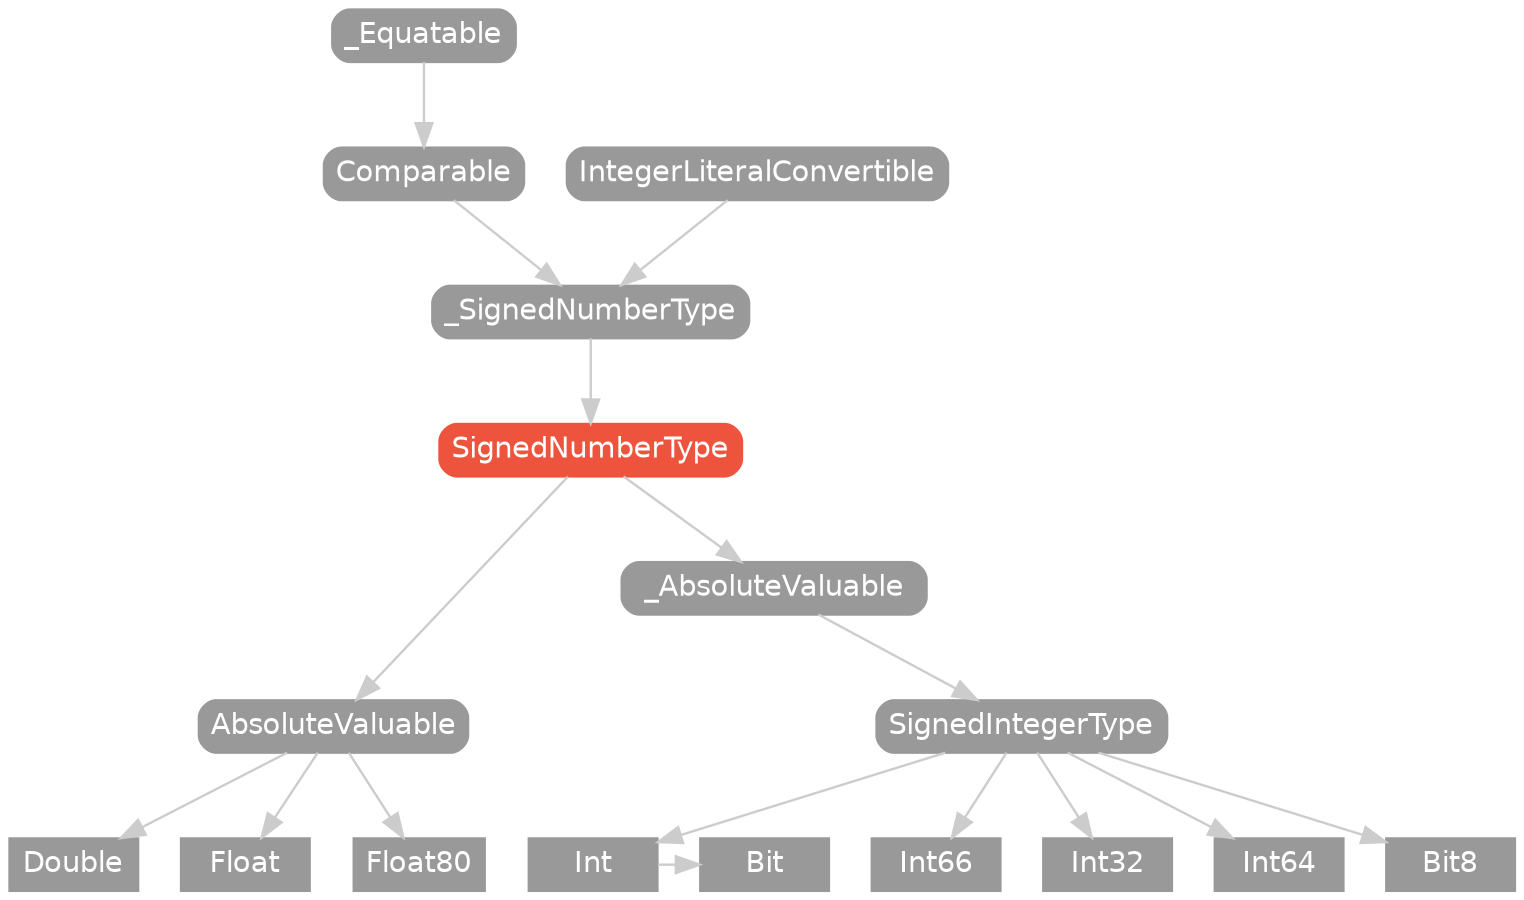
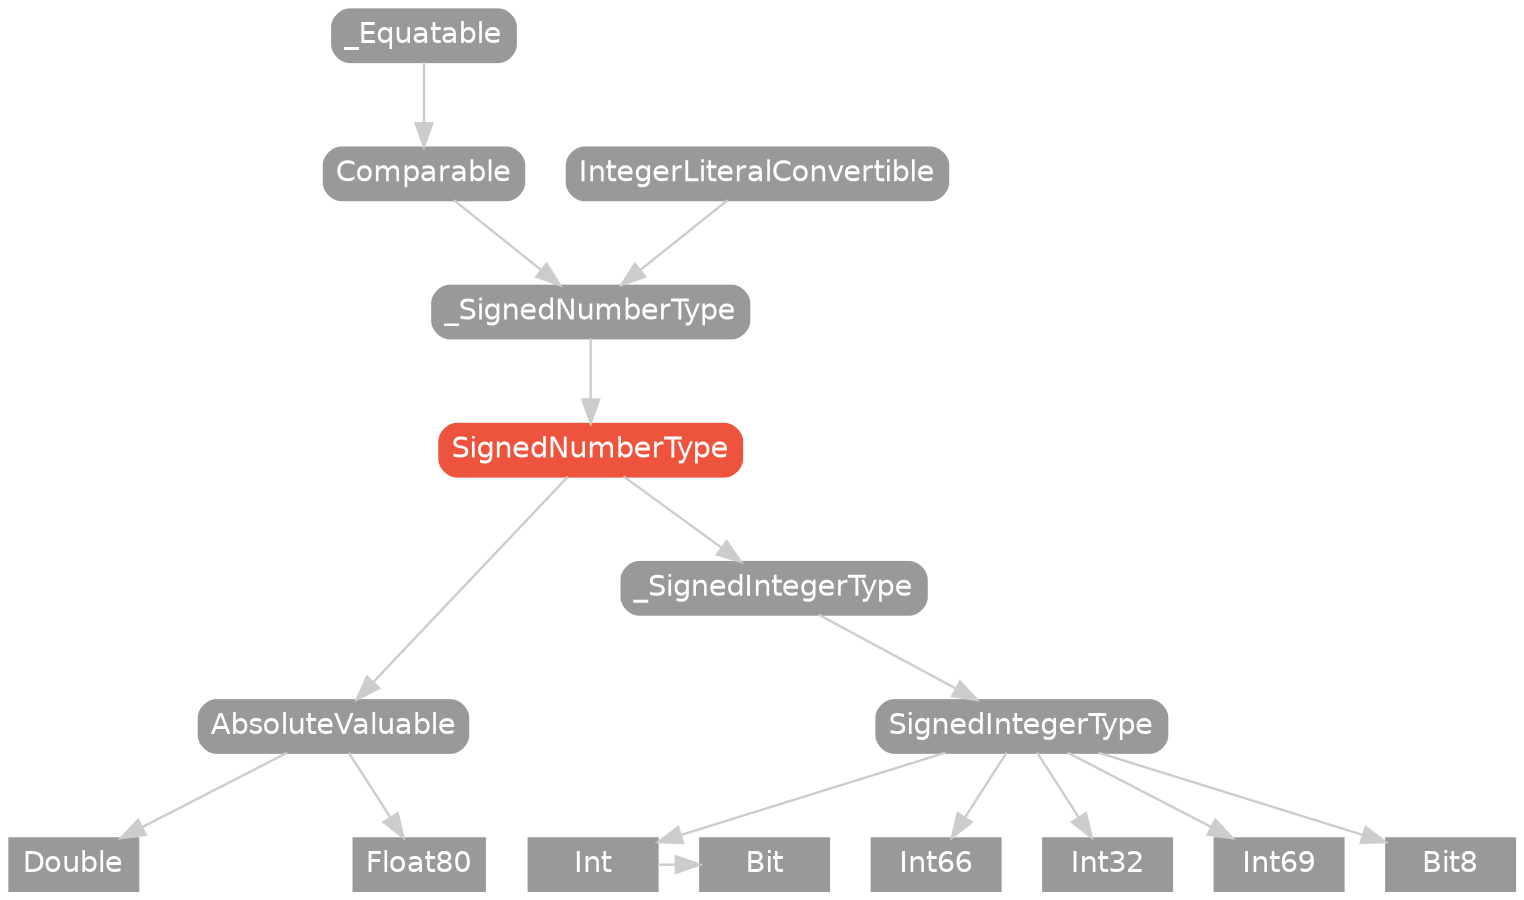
(774, 588) -> (774, 588)
(245, 865) -> none
(1279, 865) -> (1279, 865)
